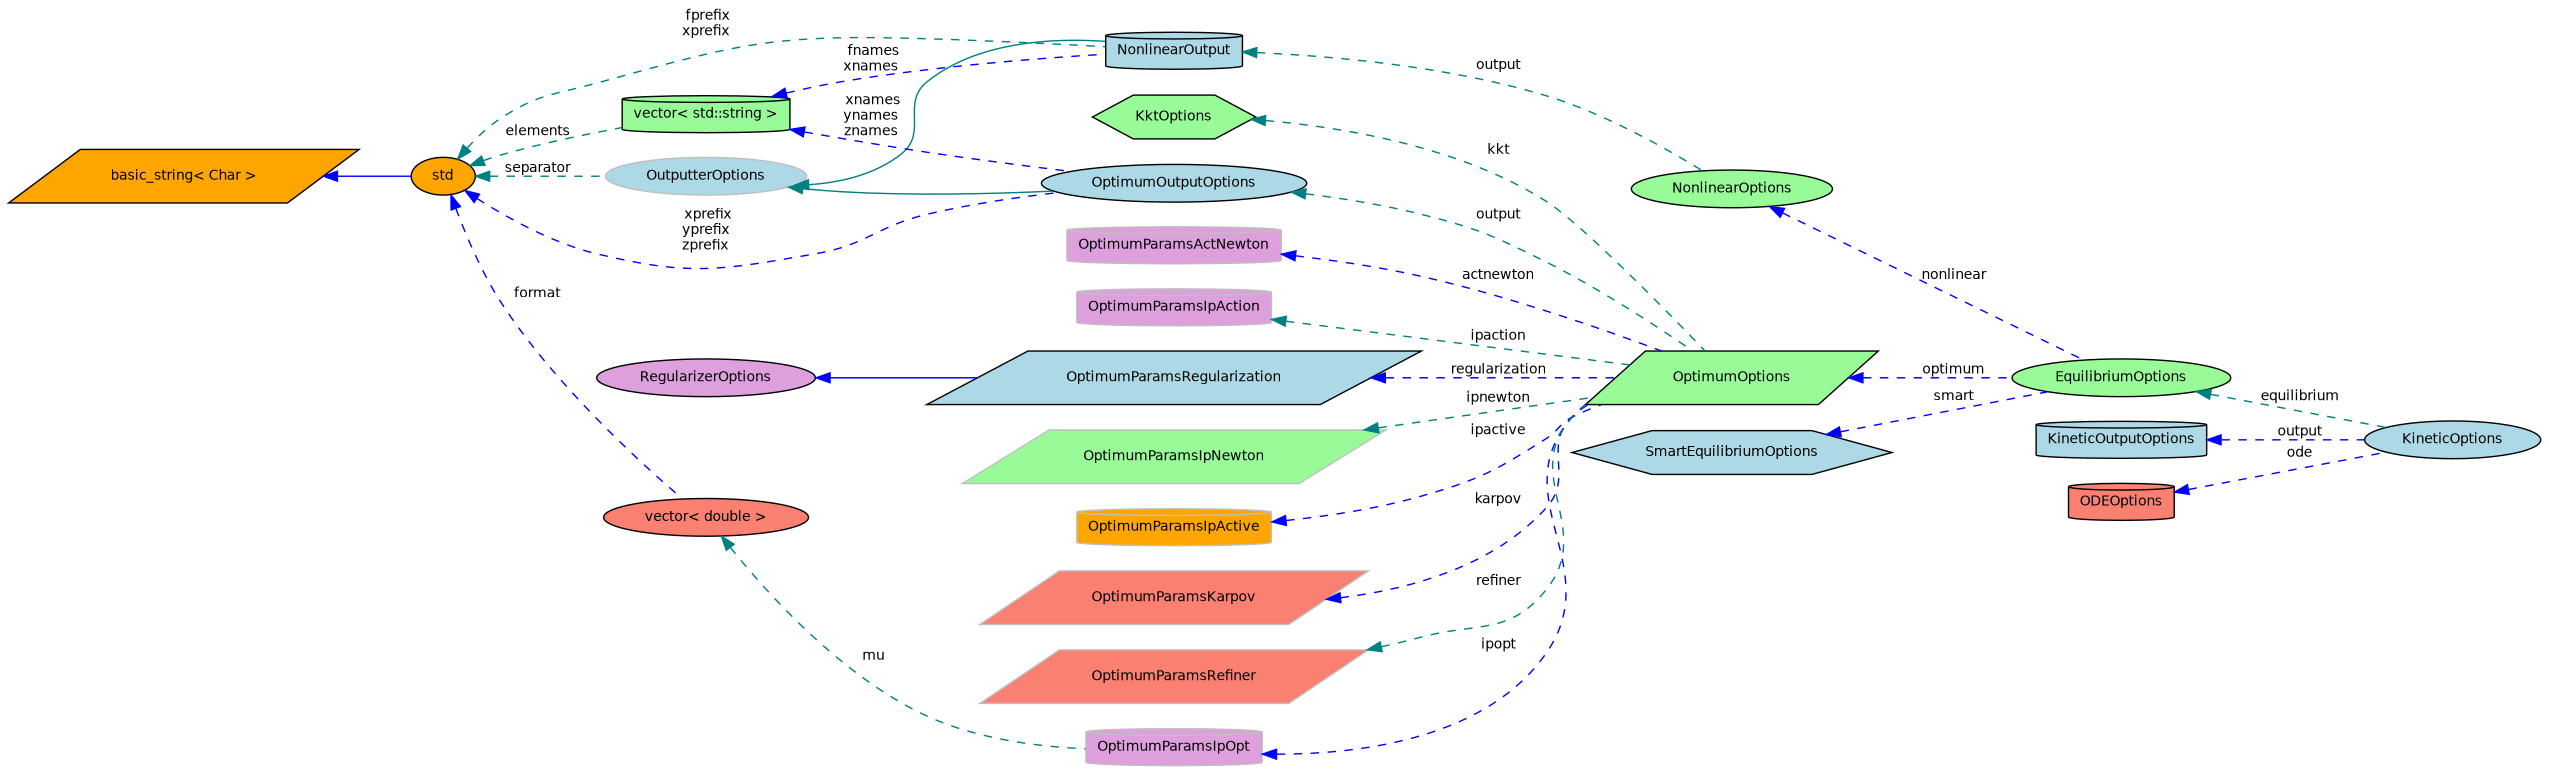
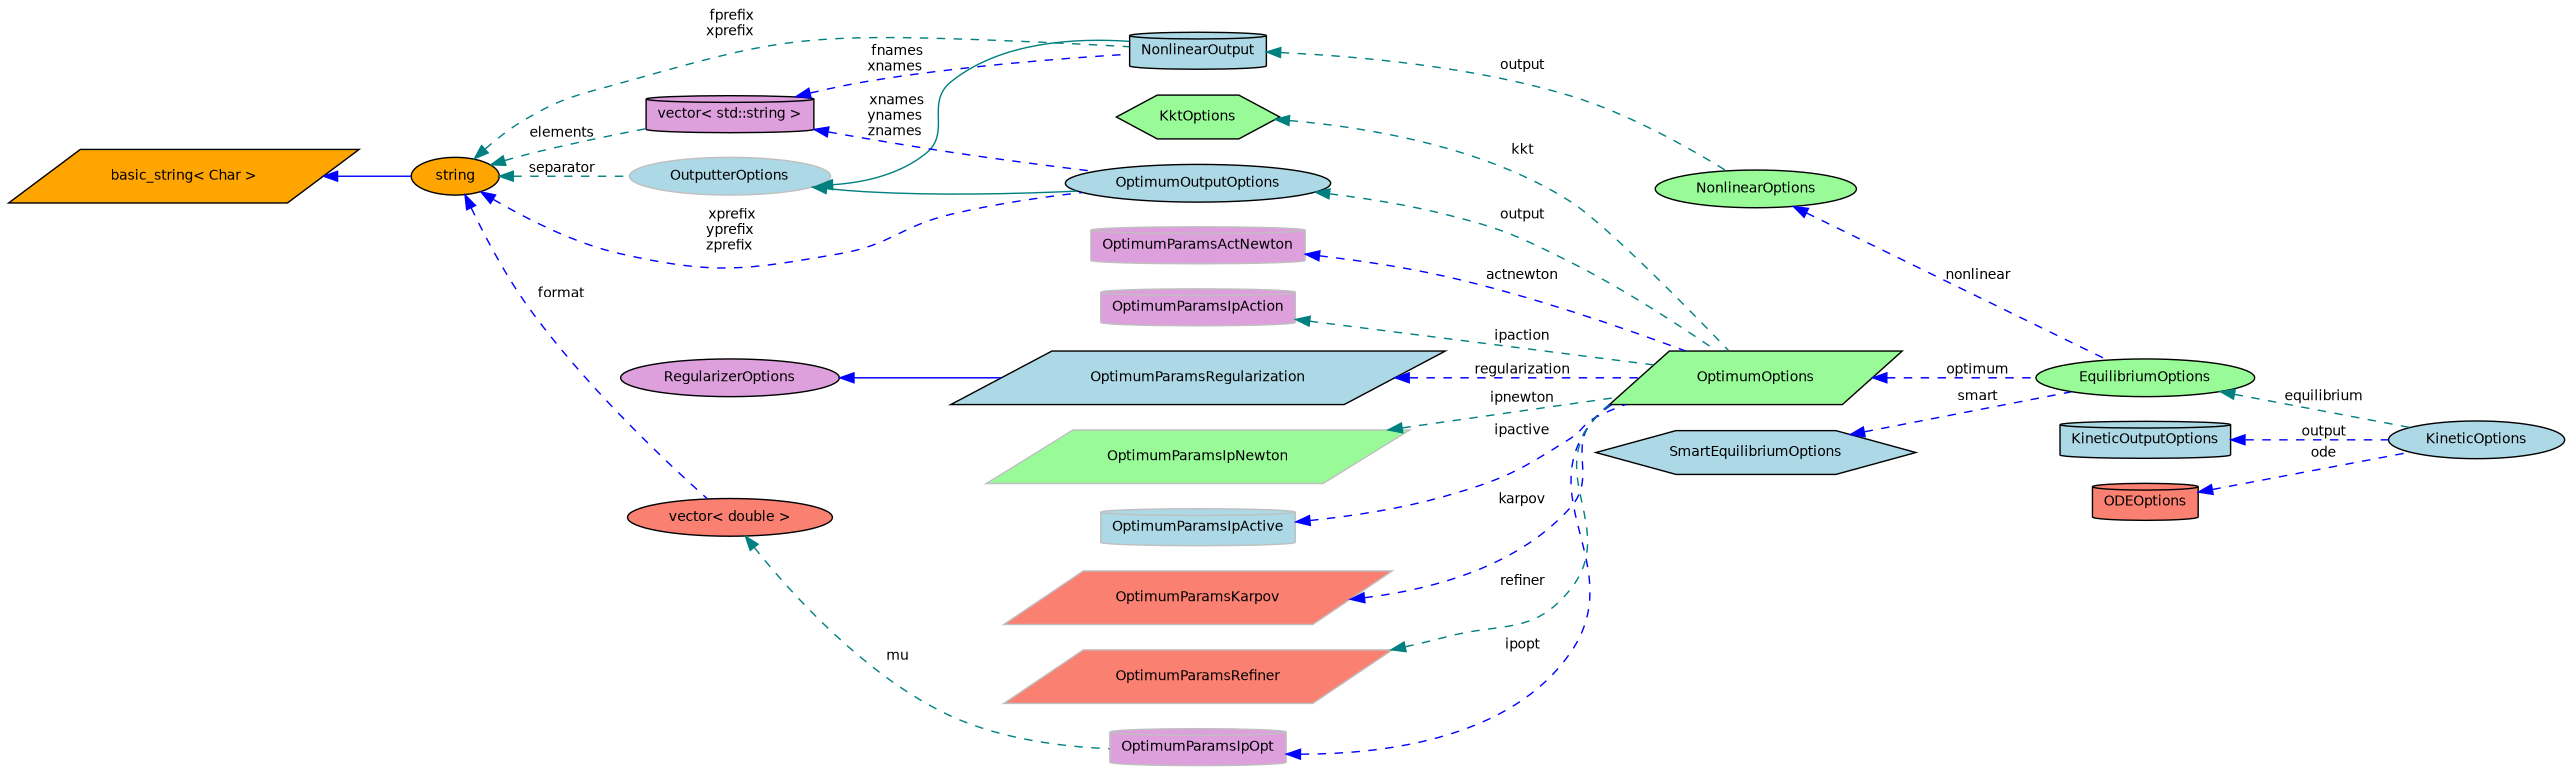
(706, 114) -> (730, 114)
(443, 176) -> (455, 176)
(1174, 527) -> (1198, 527)
